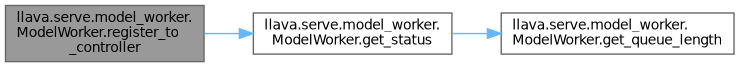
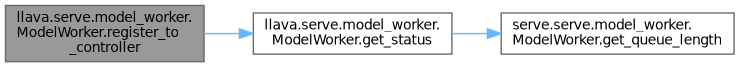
(618, 34) -> (618, 34)
